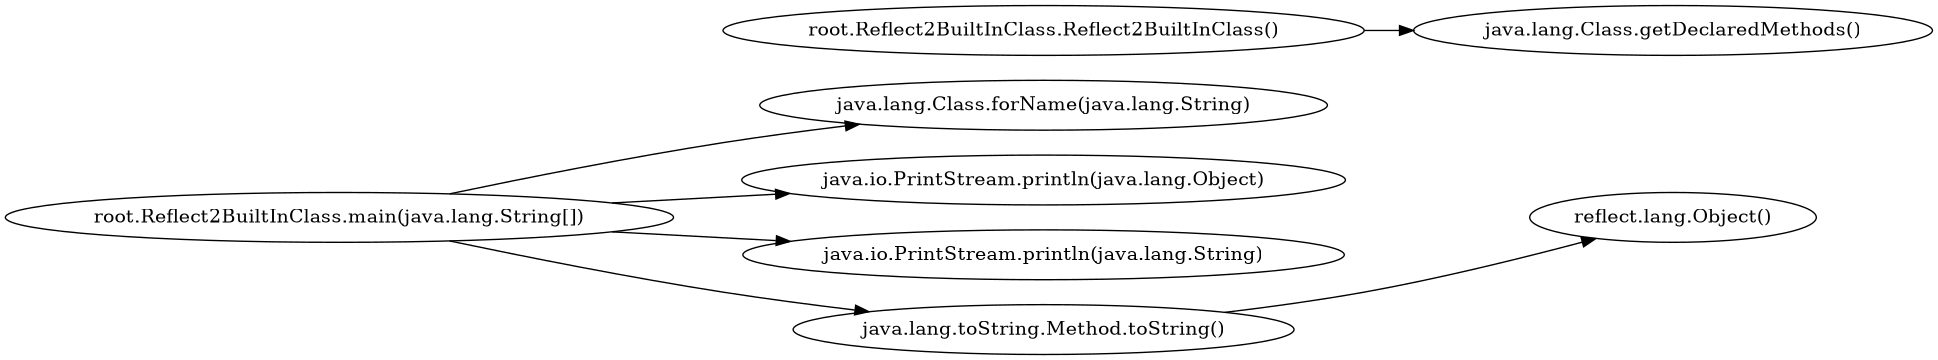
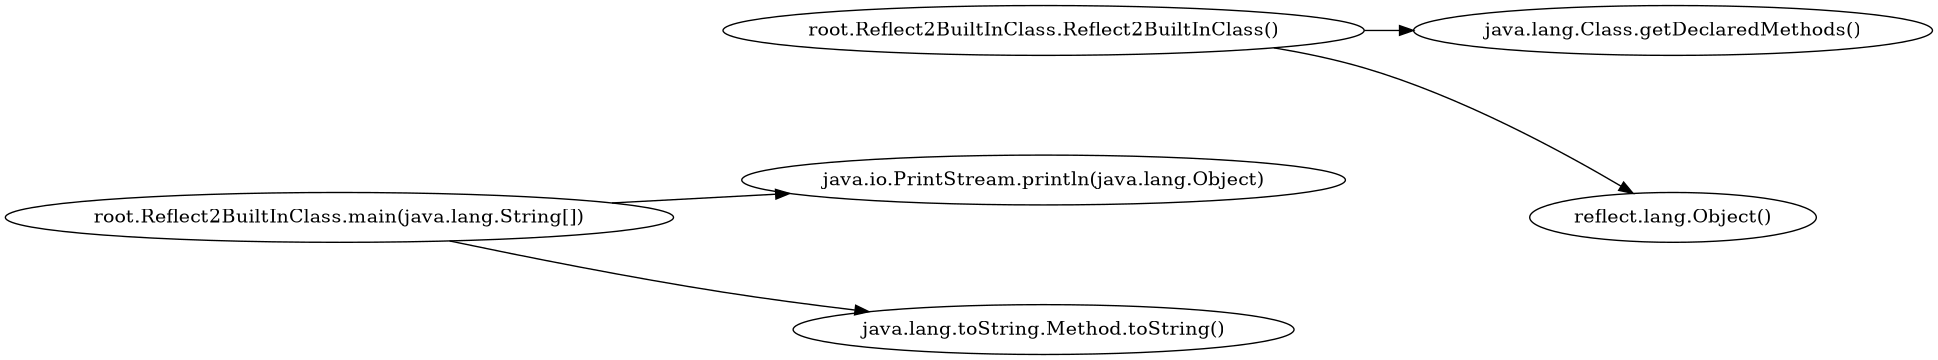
(1044, 105) -> none
(1044, 255) -> none
(1405, 284) -> (1454, 101)
